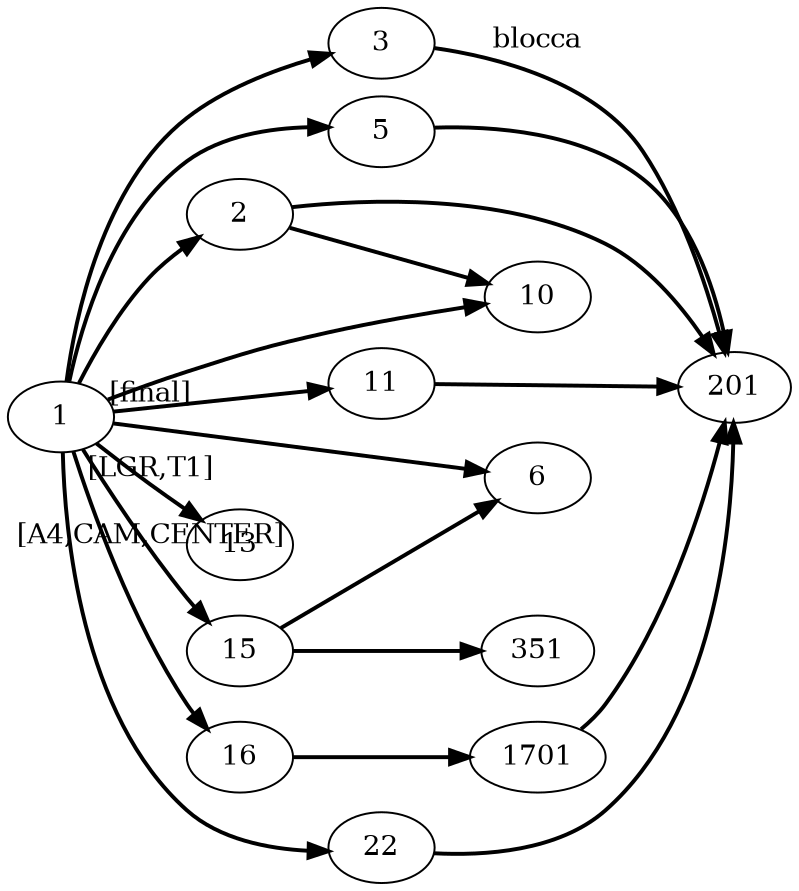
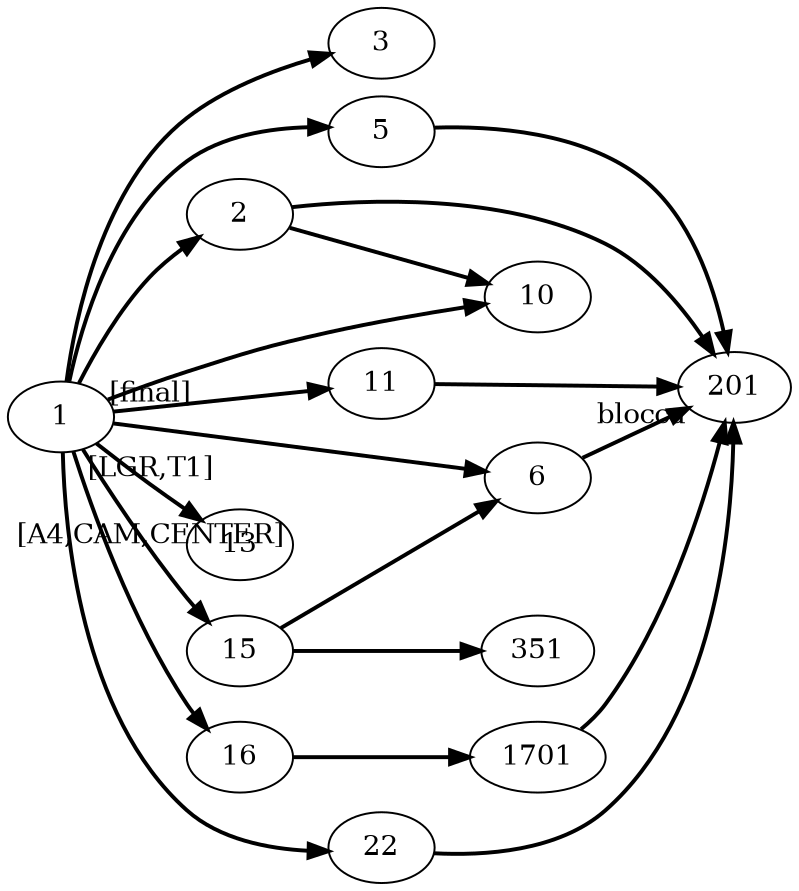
(630, 136) -> (627, 437)
